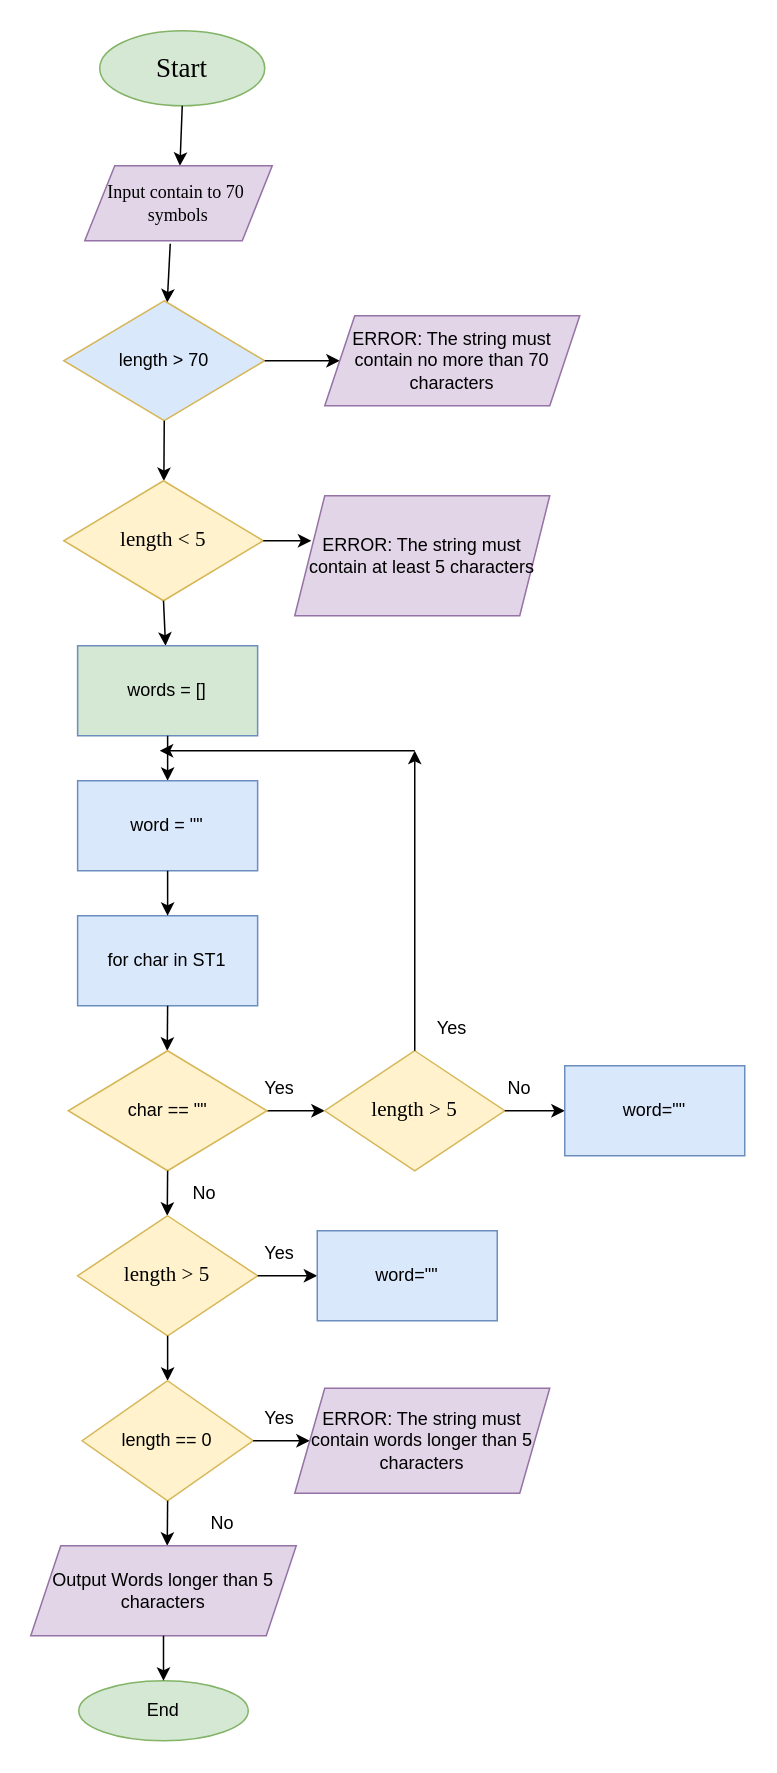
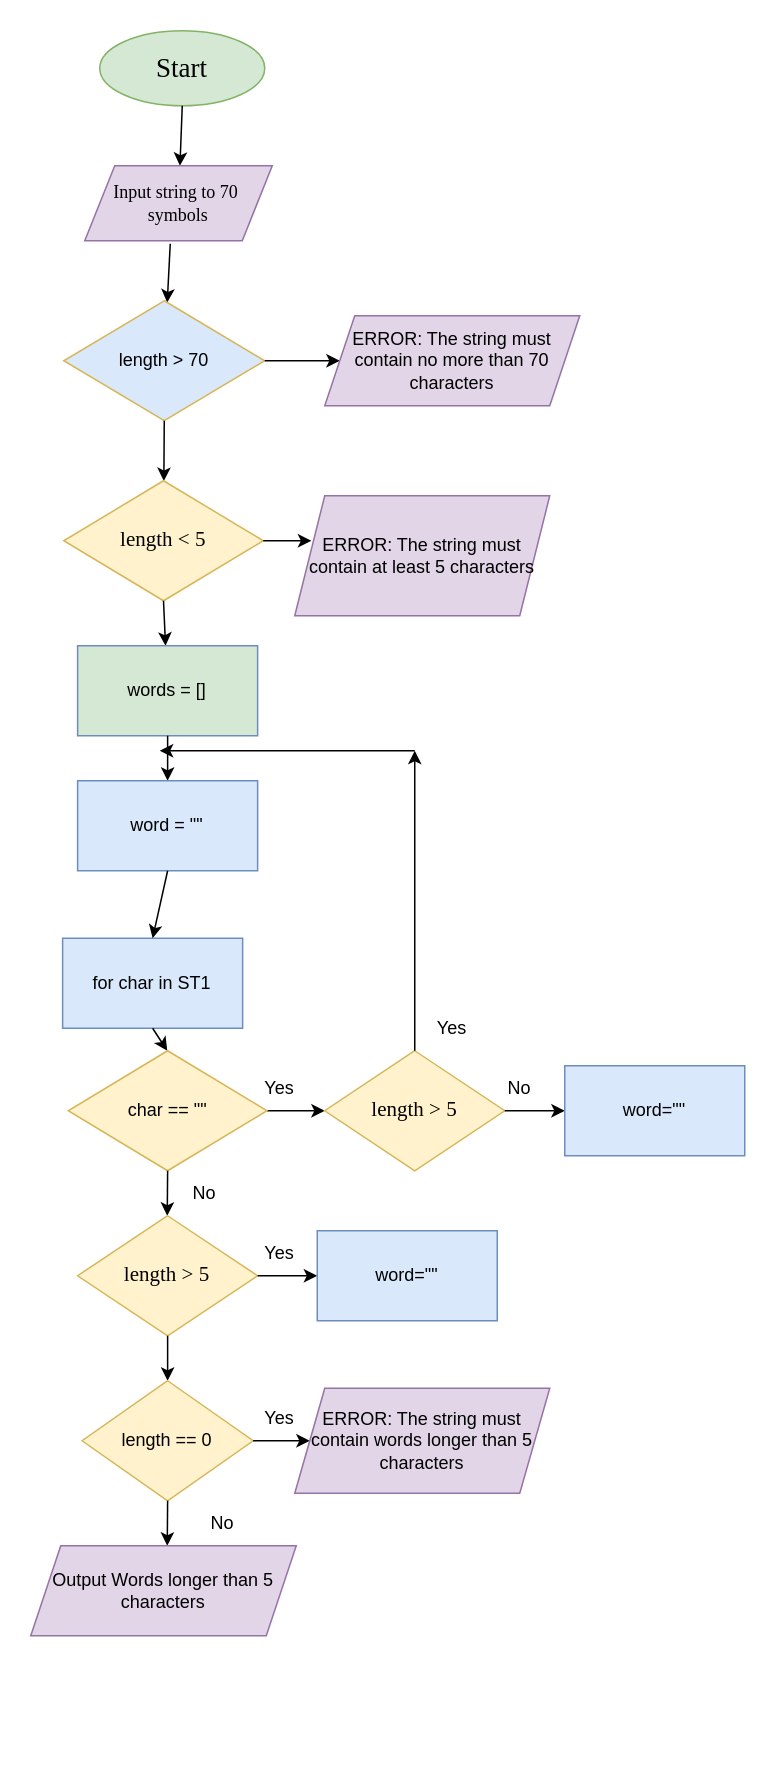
(179, 203) -> (179, 203)
(168, 961) -> (153, 983)
(164, 1653) -> none
(164, 1711) -> none
